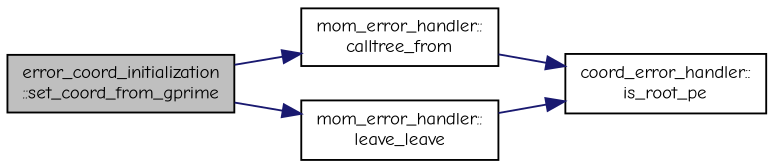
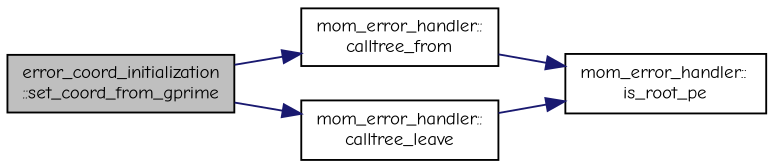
(666, 84) -> (666, 84)
(400, 130) -> (400, 130)
